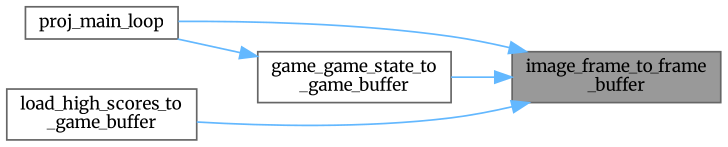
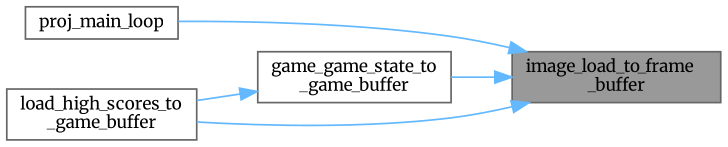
(209, 46) -> (218, 97)
(616, 77) -> (616, 77)
